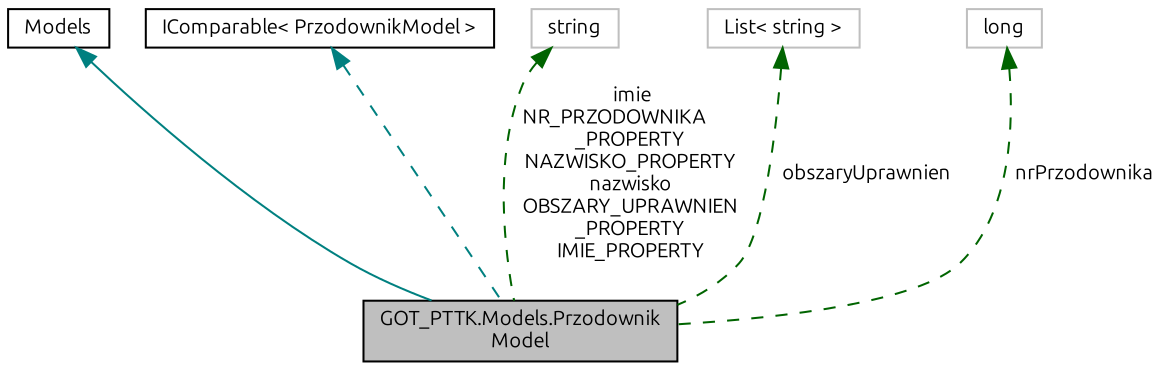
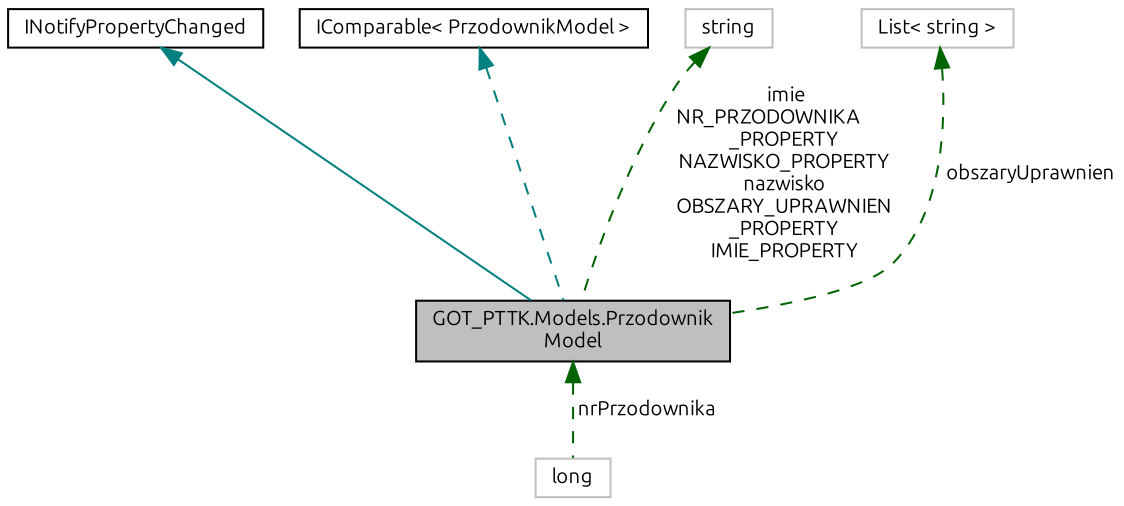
(59, 28) -> (136, 28)
(923, 284) -> (573, 420)
